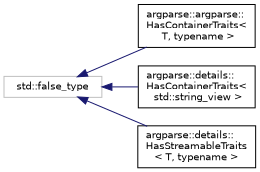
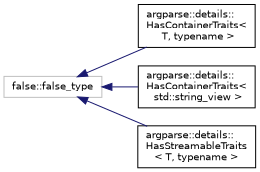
(197, 26) -> (197, 26)
(53, 87) -> (53, 87)
